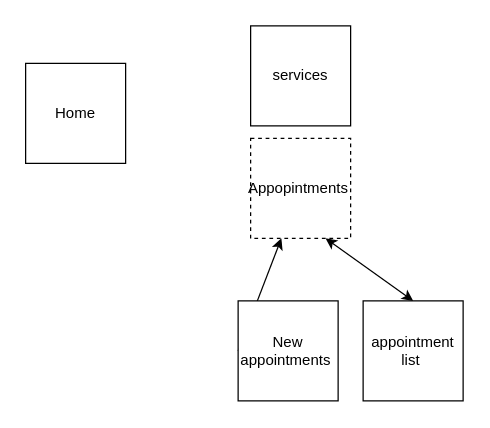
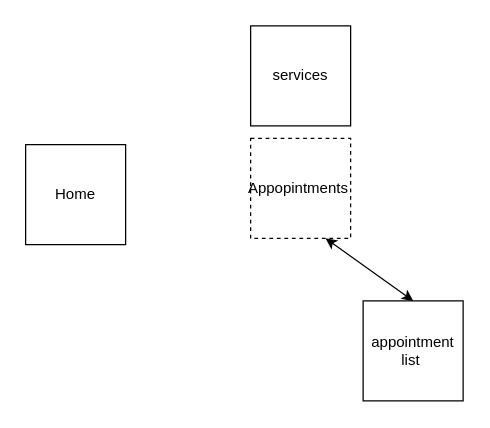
(76, 113) -> (76, 194)
(267, 275) -> none
(288, 351) -> none
